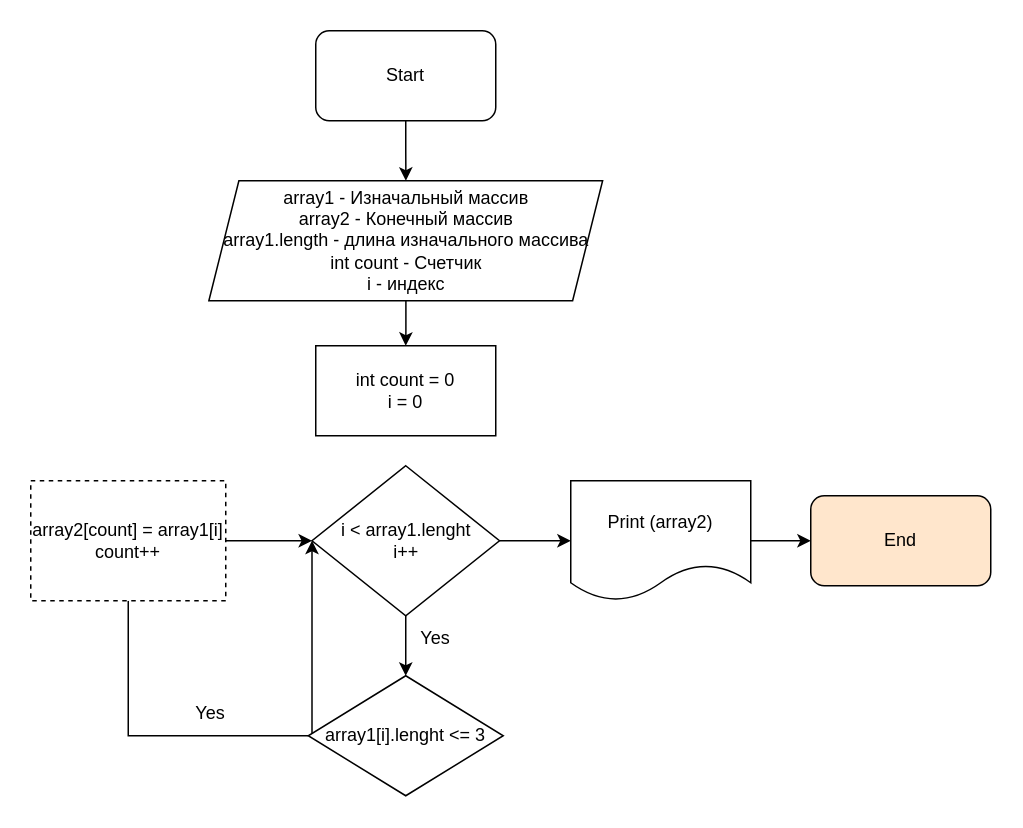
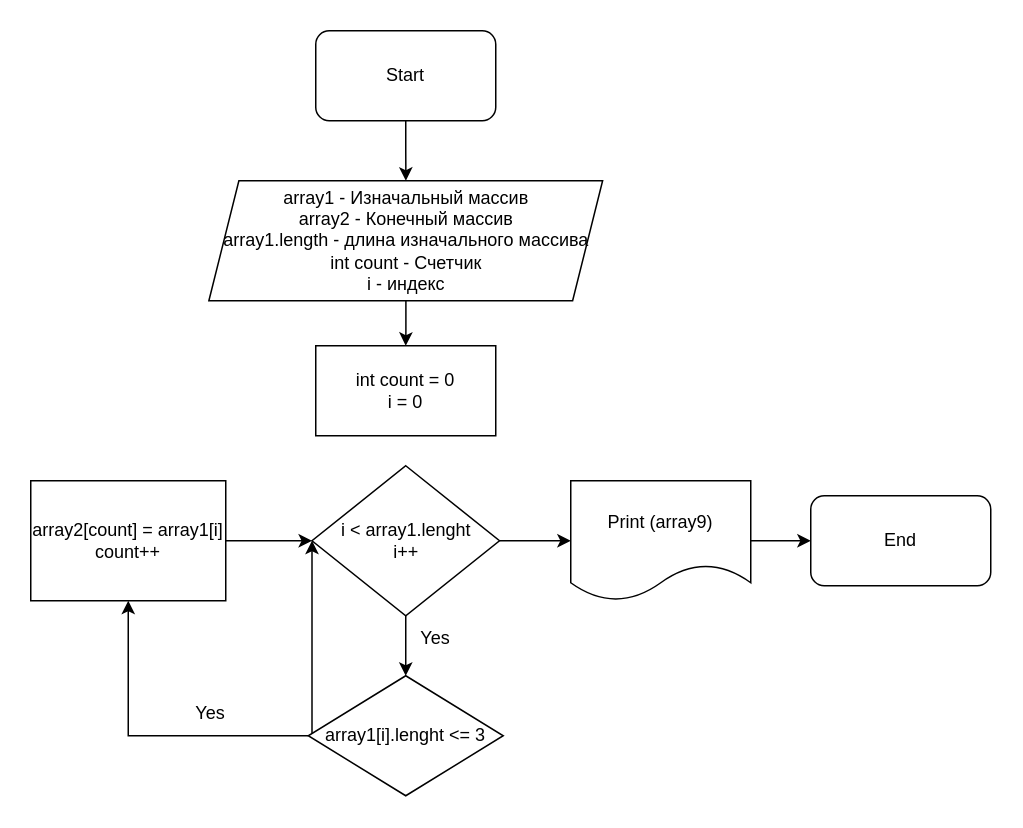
(661, 523) -> (661, 523)
(128, 541) -> (128, 541)
(901, 541) -> (901, 541)
(128, 607) -> (128, 612)
